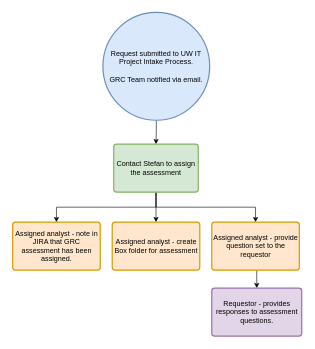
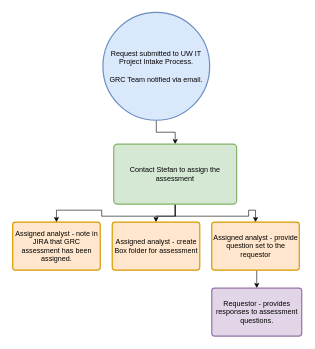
(156, 168) -> (175, 174)
